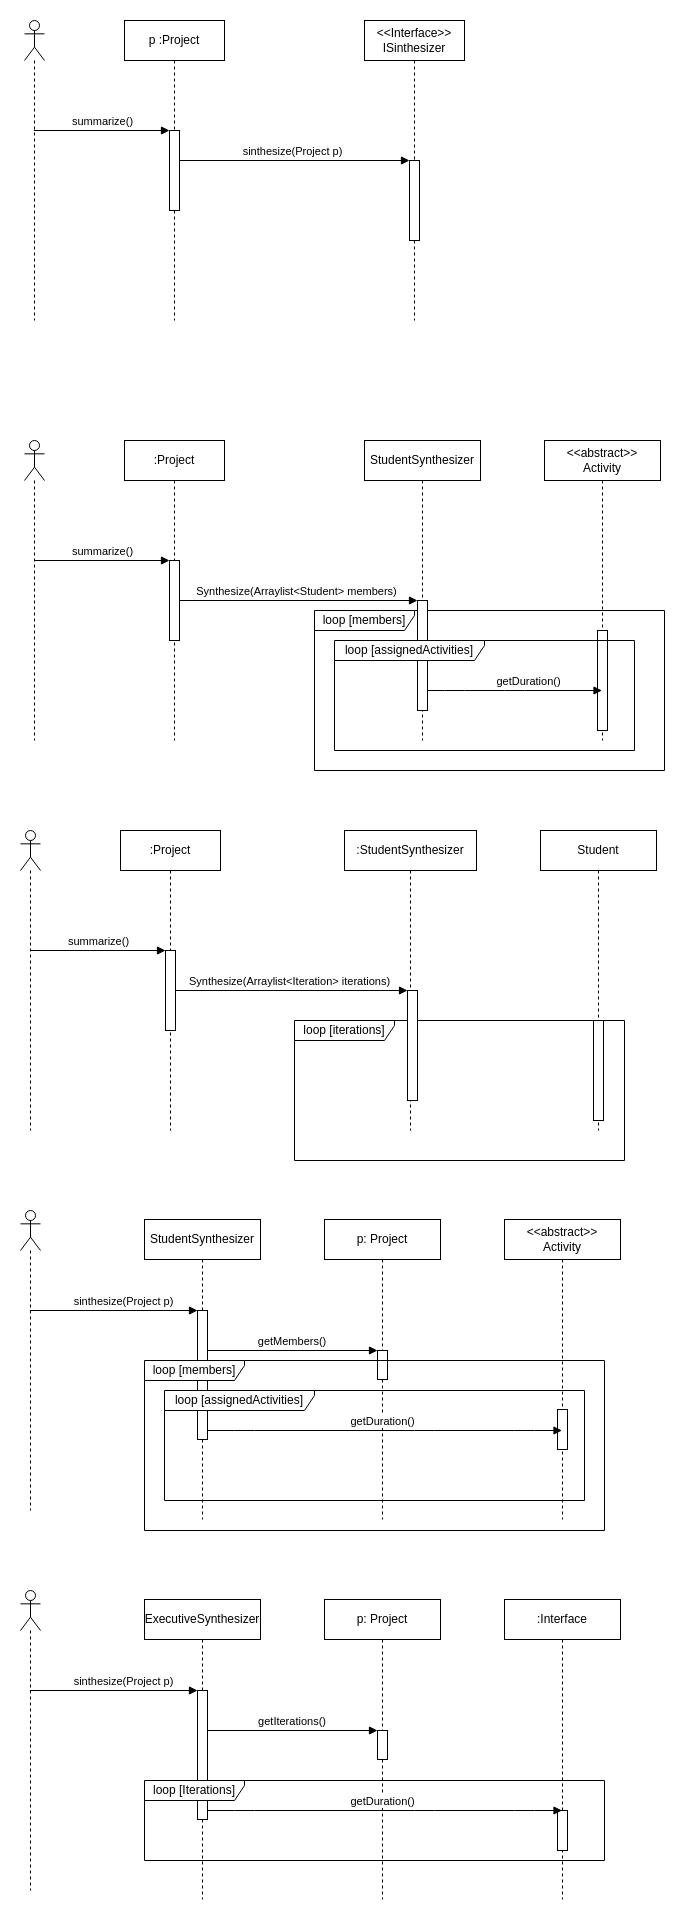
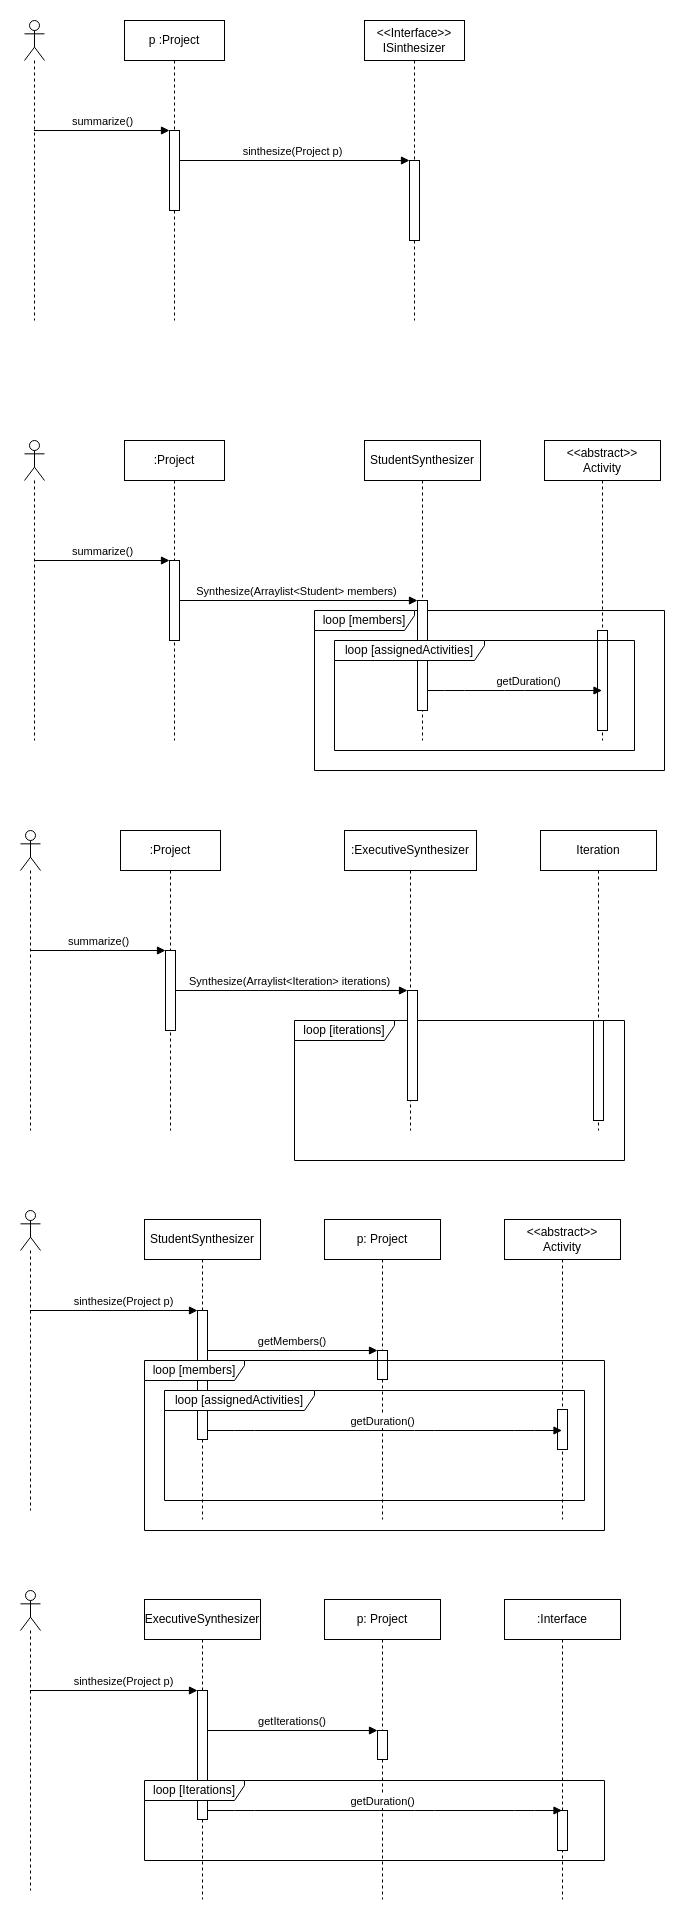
(411, 851) -> (411, 851)
(599, 851) -> (599, 851)
